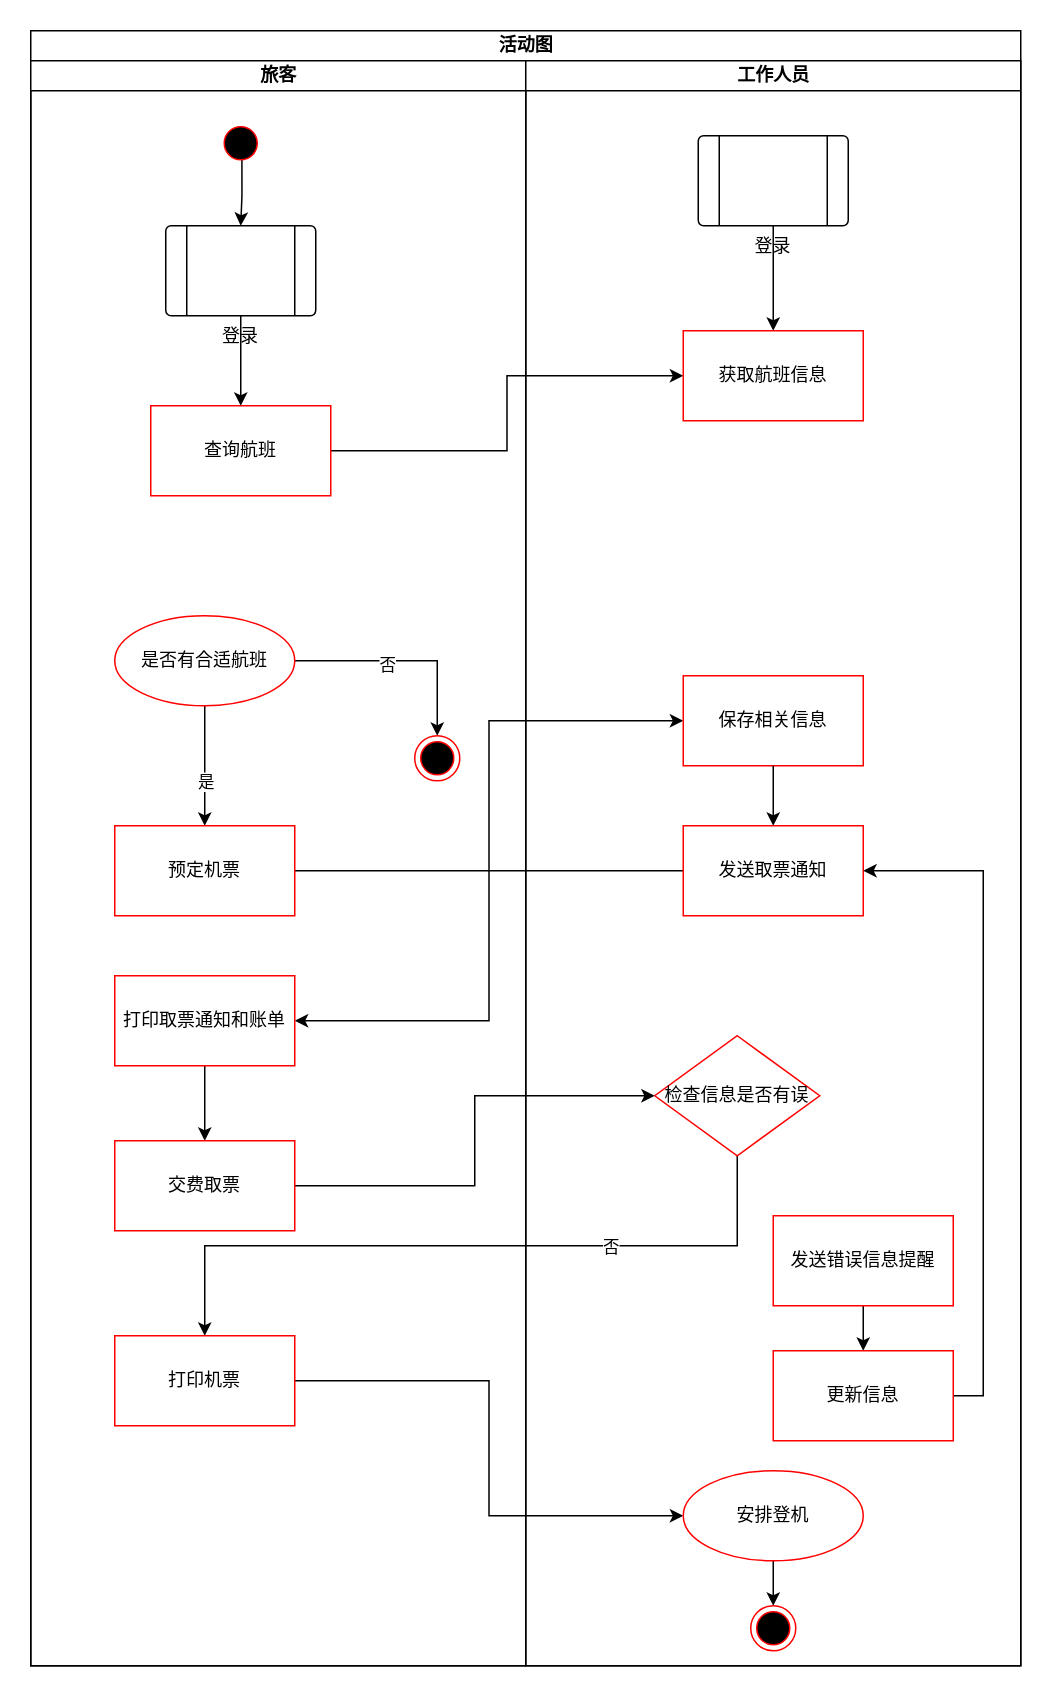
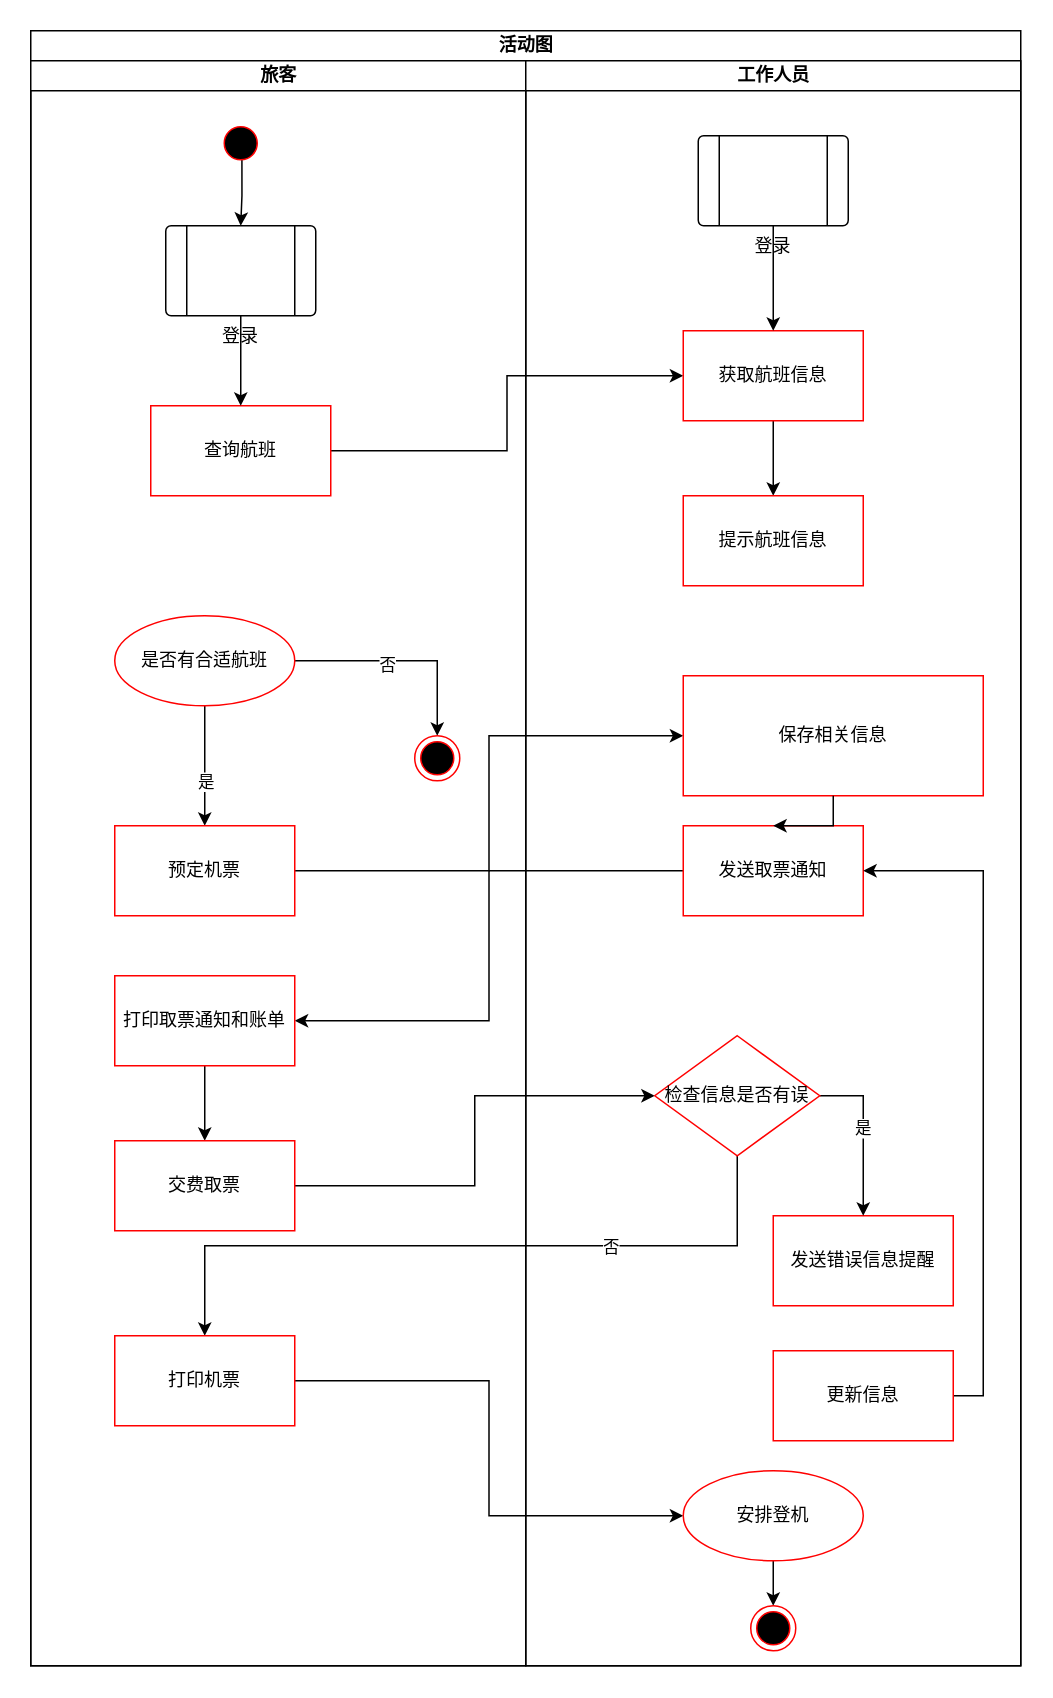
none -> (773, 453)
none -> (773, 541)
(773, 721) -> (833, 736)
none -> (863, 1130)
(863, 1334) -> none
